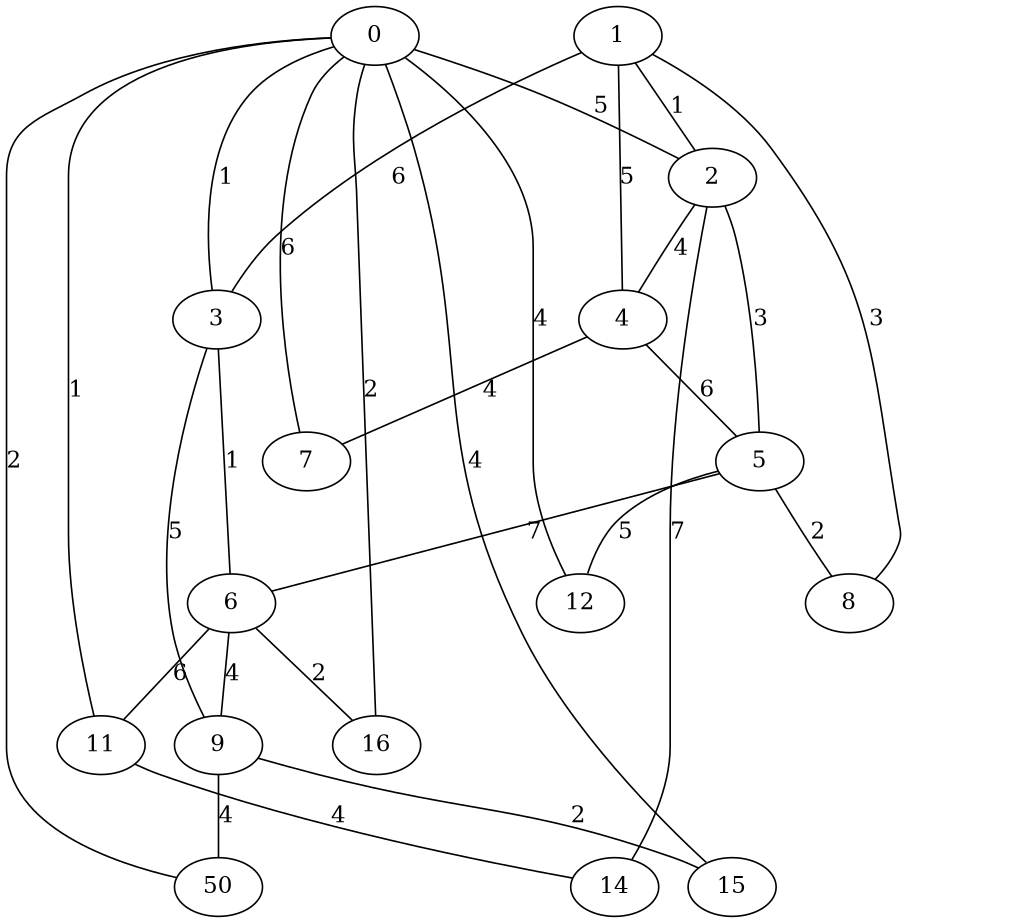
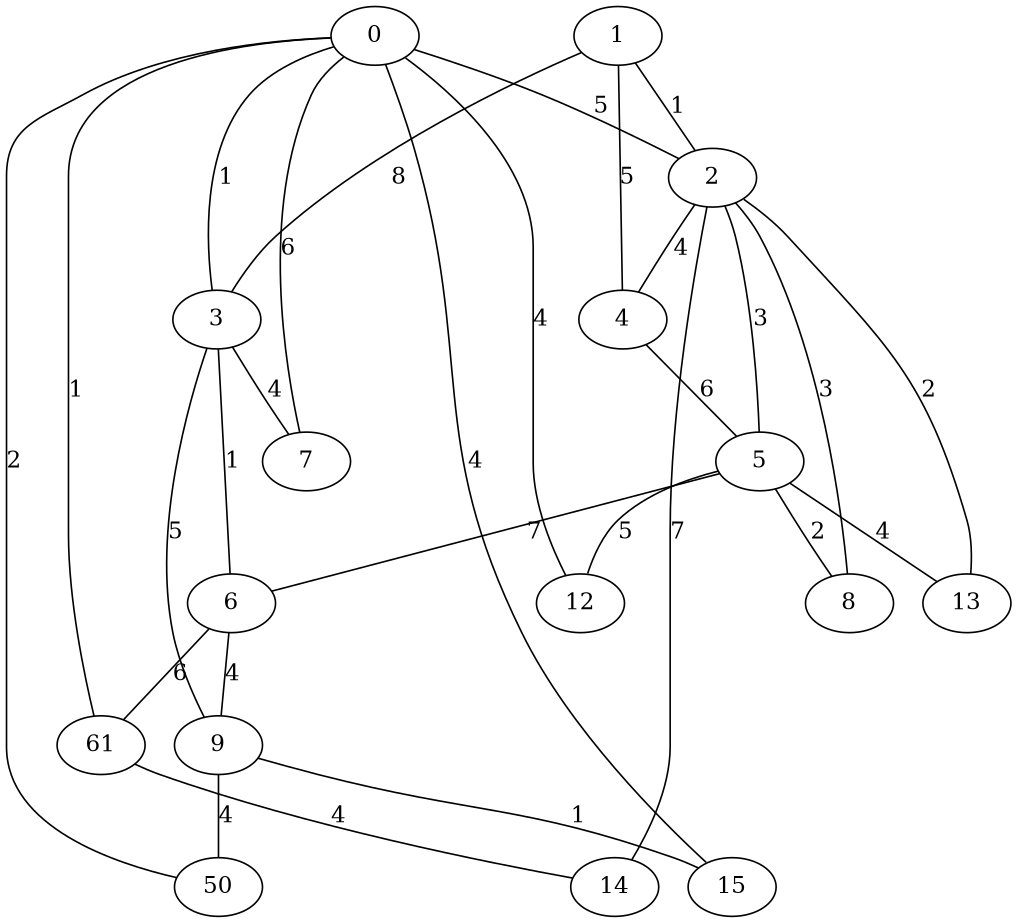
(399, 178) -> (399, 178)
(850, 283) -> (814, 381)
(465, 390) -> (260, 391)
none -> (967, 603)
(101, 745) -> (101, 745)
(377, 745) -> none
(579, 816) -> (579, 816)
